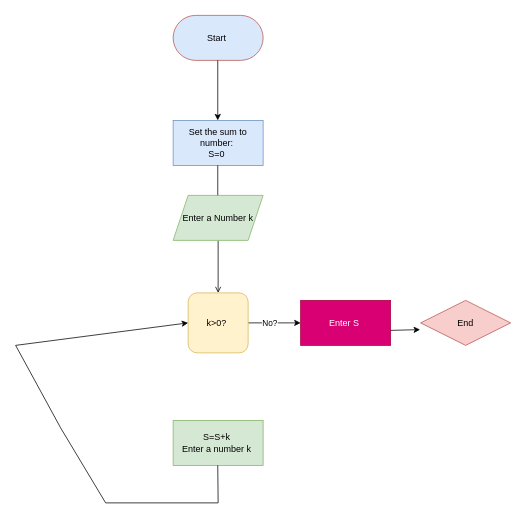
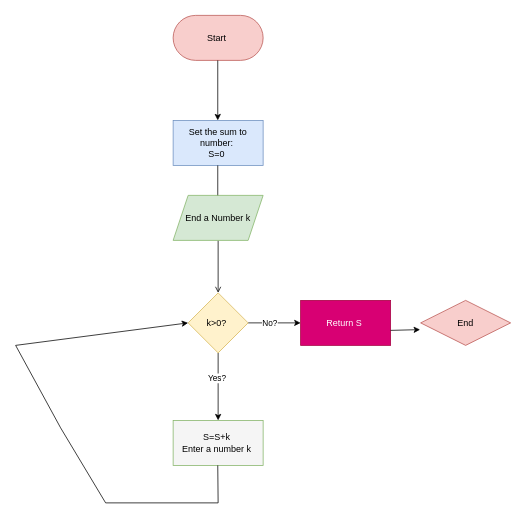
(218, 38) -> (218, 38)
(218, 218) -> (218, 218)
(218, 323) -> (218, 323)
(345, 323) -> (345, 323)
none -> (218, 378)
(218, 443) -> (218, 443)
